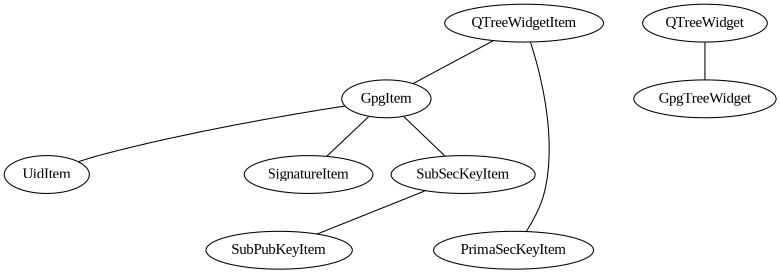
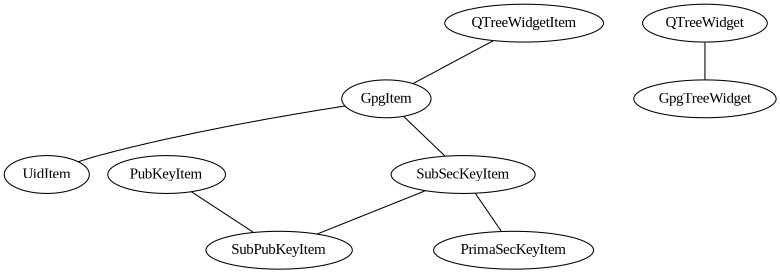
(549, 138) -> (488, 212)
none -> (167, 175)
(309, 175) -> none
